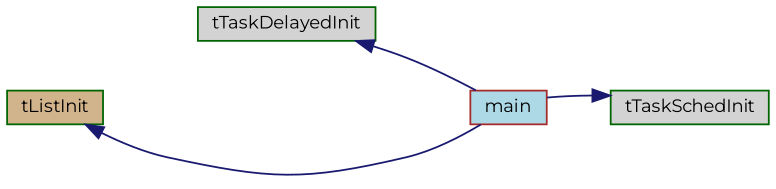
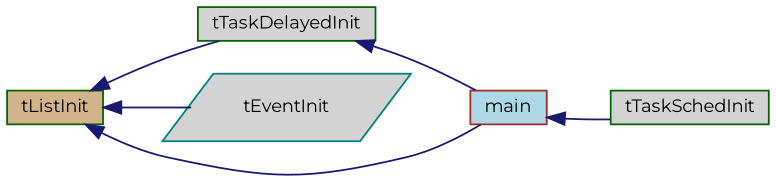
none -> (162, 59)
(570, 96) -> (588, 119)
none -> (287, 107)
